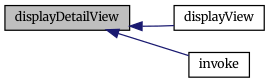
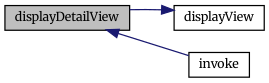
(158, 26) -> (146, 10)
